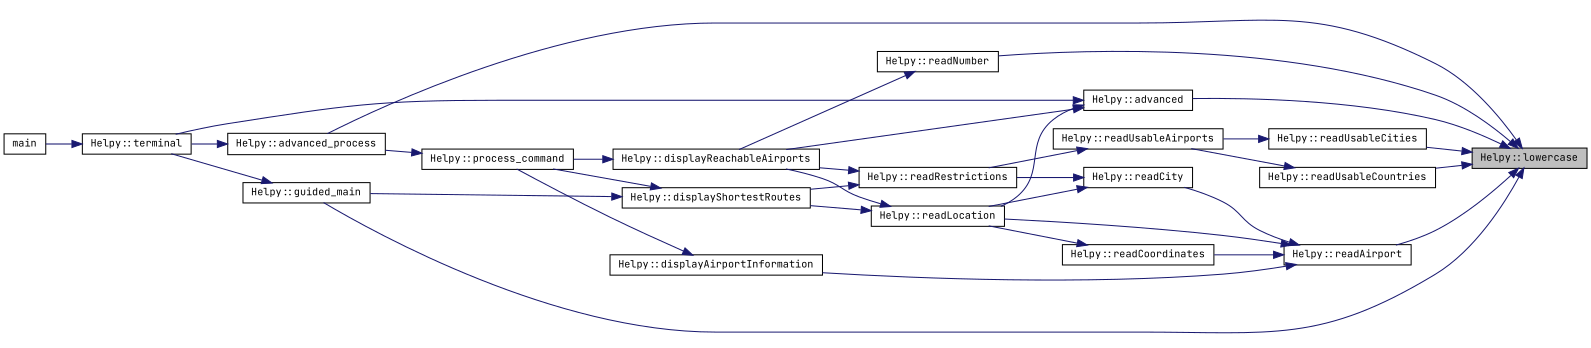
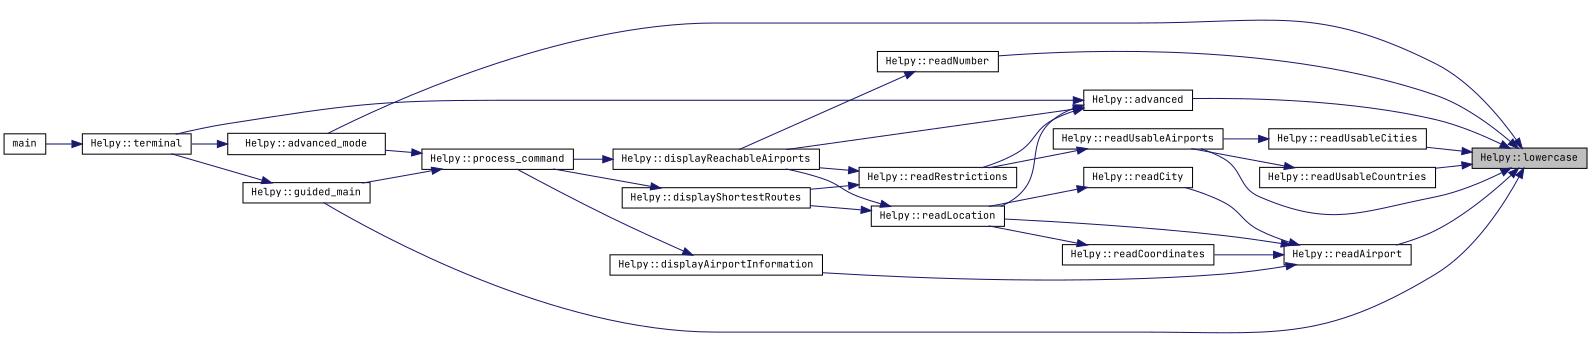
(307, 144) -> (307, 144)
(1045, 178) -> (1030, 142)
(491, 195) -> (397, 177)
none -> (1343, 214)
